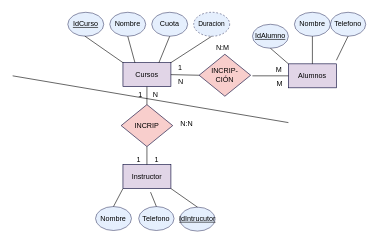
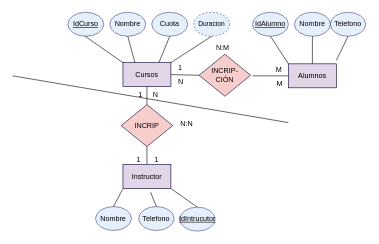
(270, 36) -> (270, 24)
